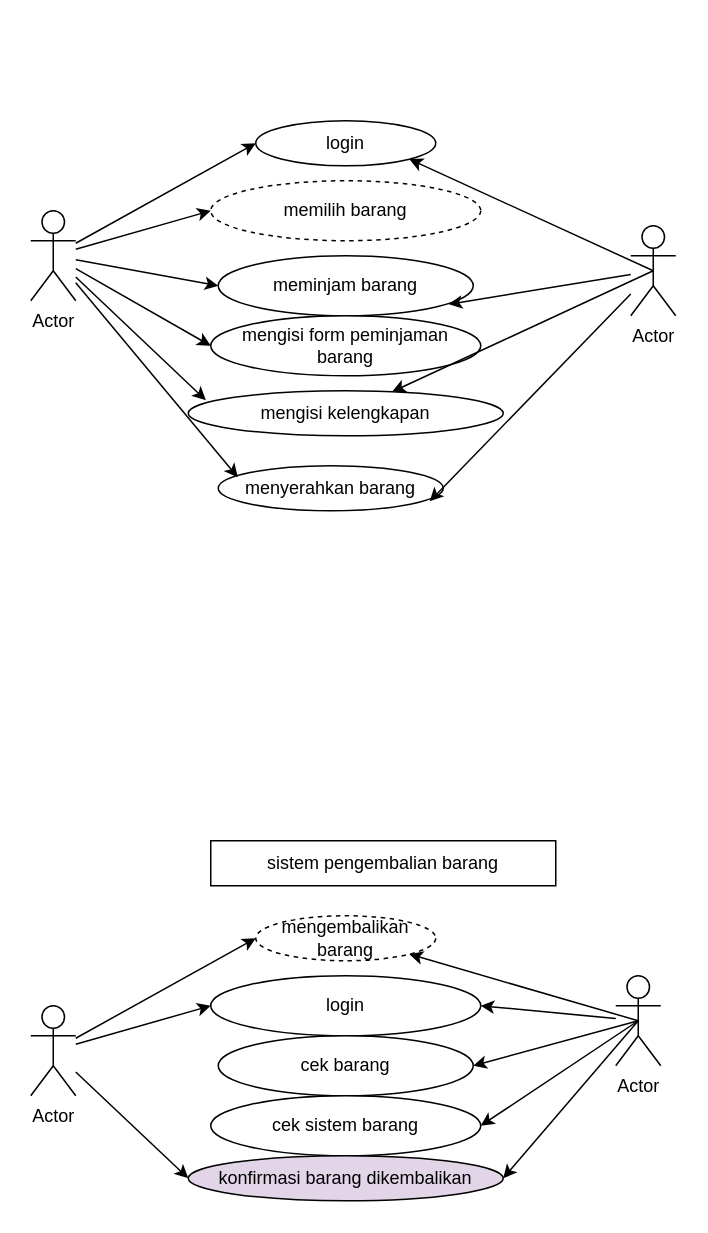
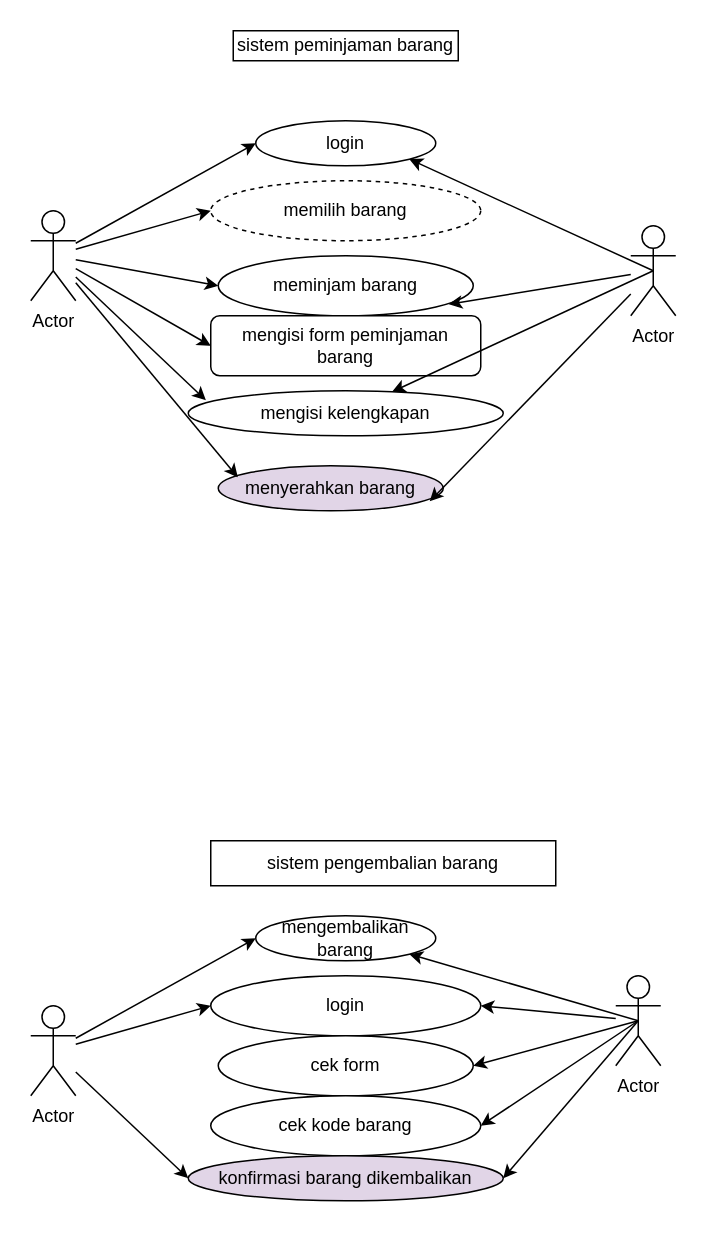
none -> (346, 46)
(346, 346) -> (346, 346)
(331, 488) -> (331, 488)
(346, 938) -> (346, 938)
(346, 1066) -> (346, 1066)
(346, 1126) -> (346, 1126)
